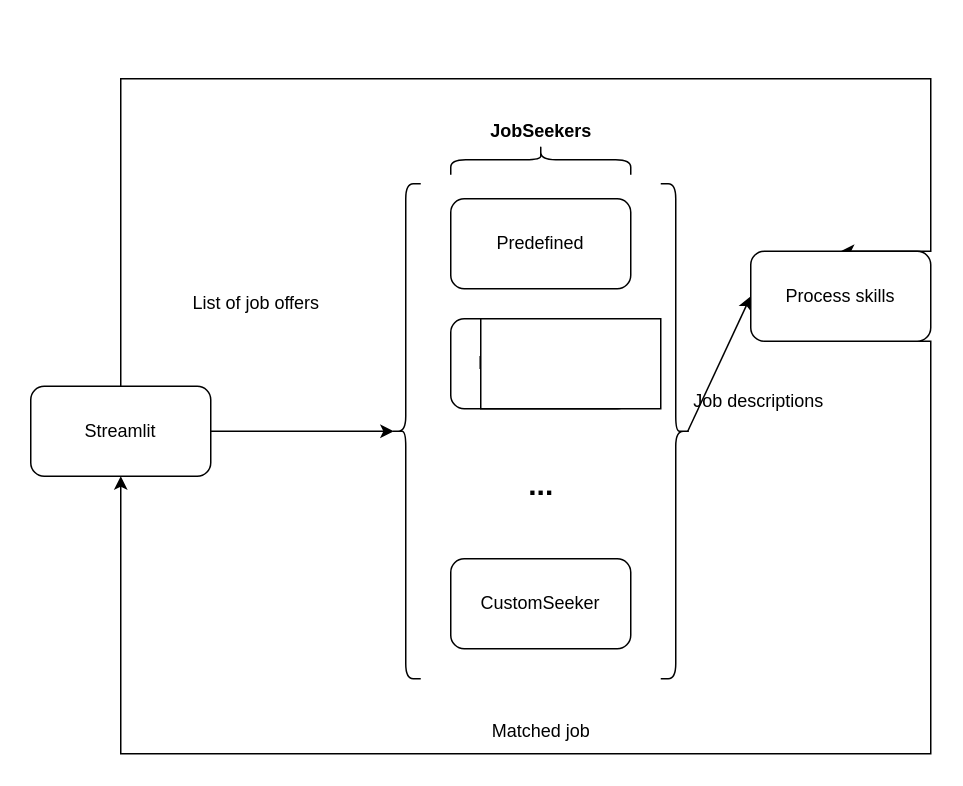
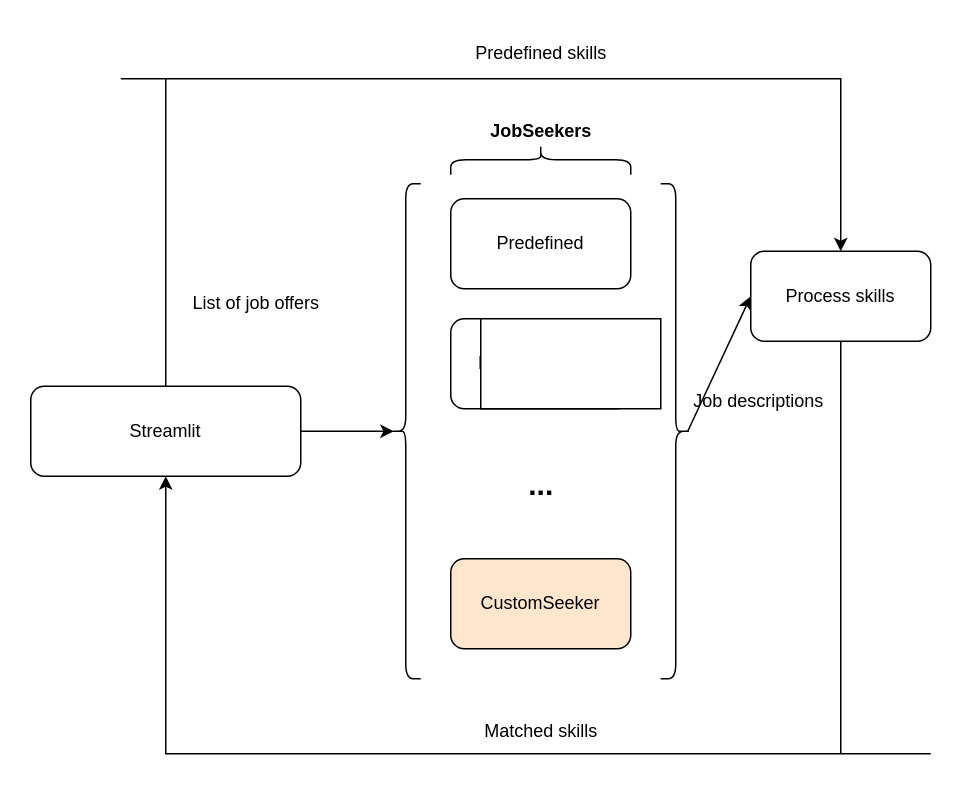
none -> (541, 53)
(121, 431) -> (166, 431)
(541, 604) -> (541, 604)
(542, 731) -> (542, 731)
